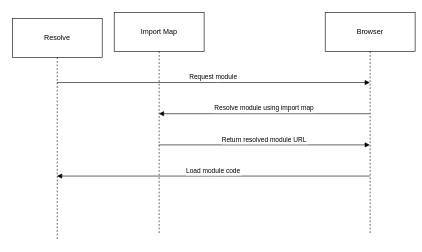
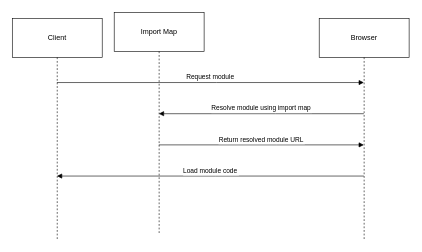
(57, 38) -> (57, 38)
(371, 123) -> (365, 129)
